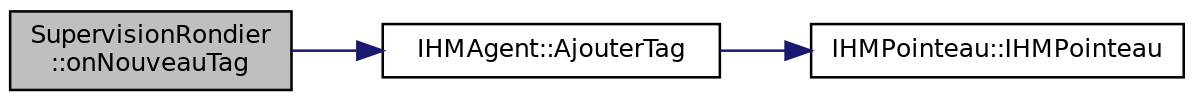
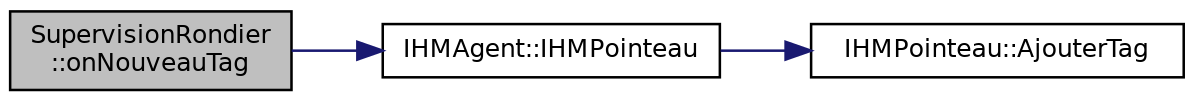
(551, 51) -> (551, 51)
(997, 51) -> (997, 51)
